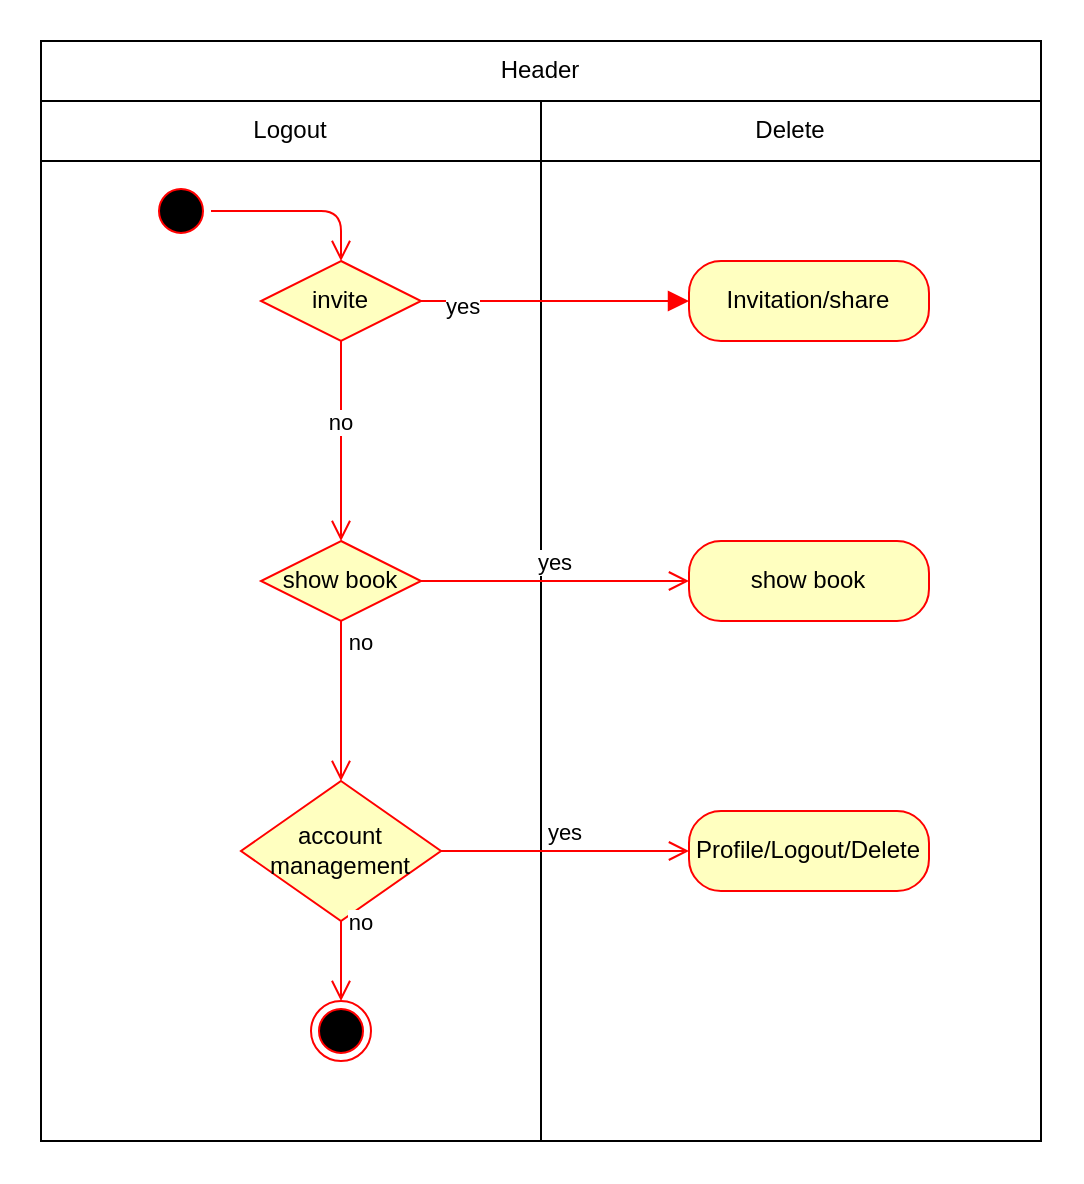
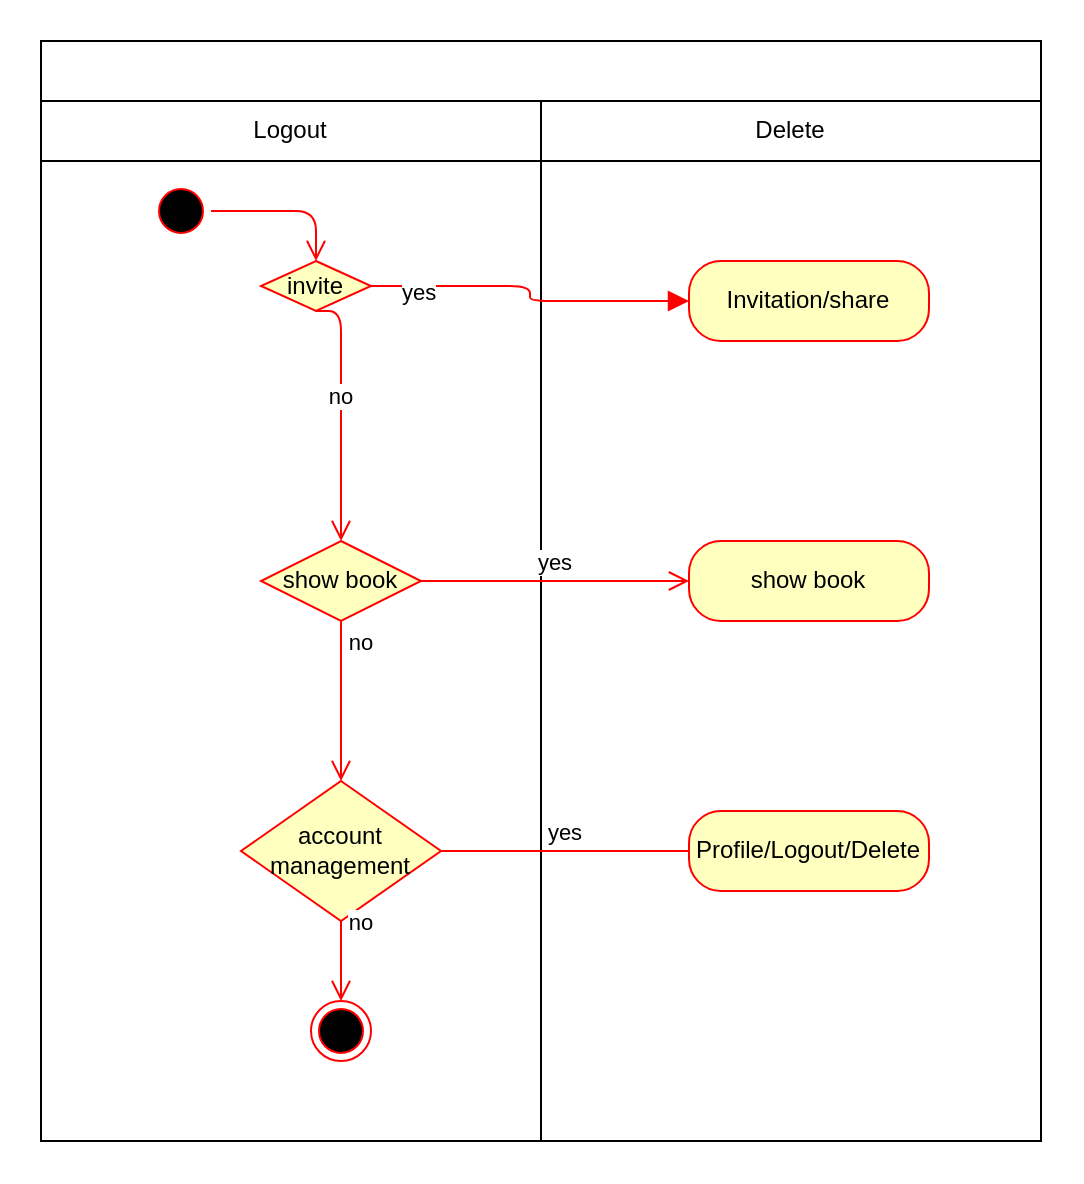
(541, 71) -> none
(341, 301) -> (316, 286)
(681, 851) -> (682, 851)
